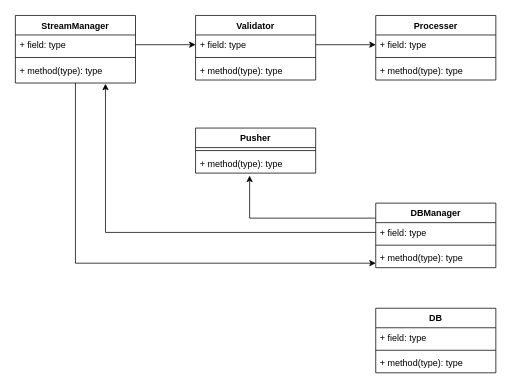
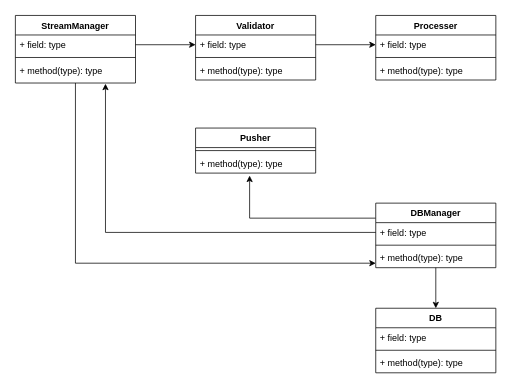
none -> (435, 286)
